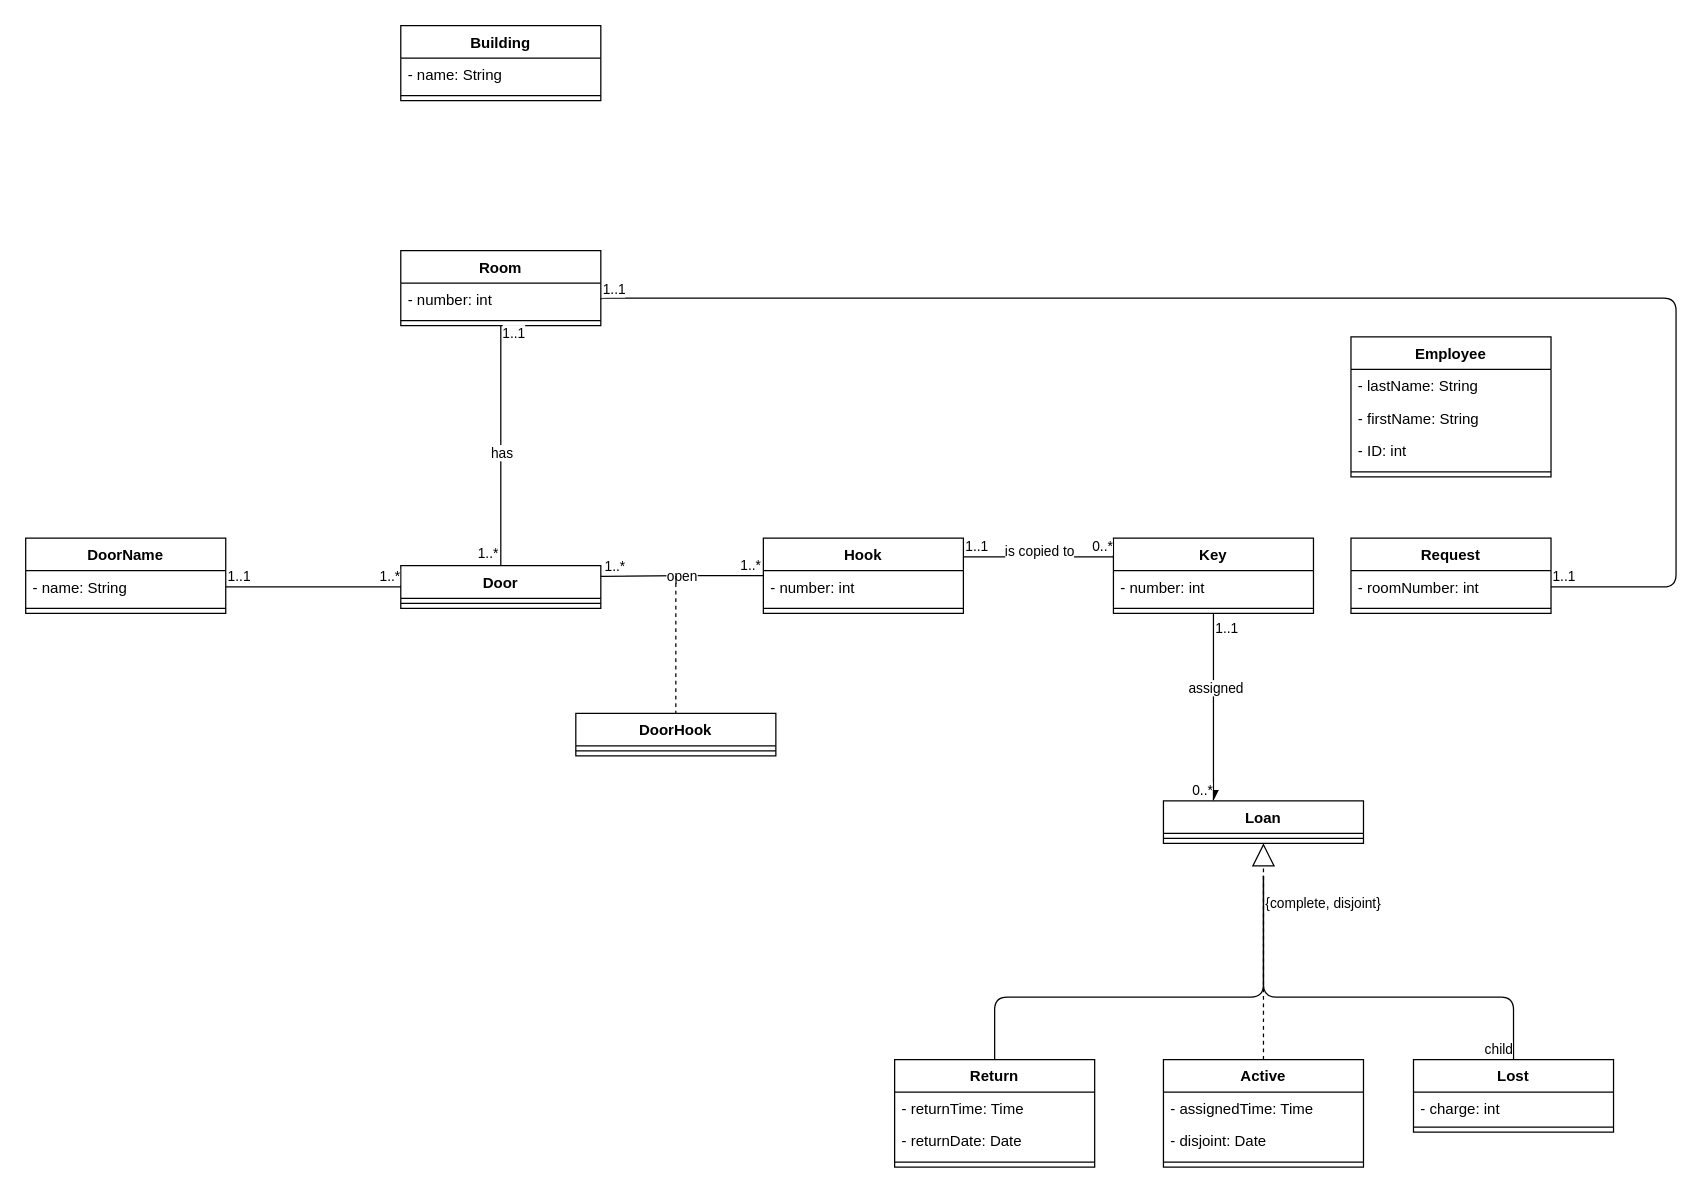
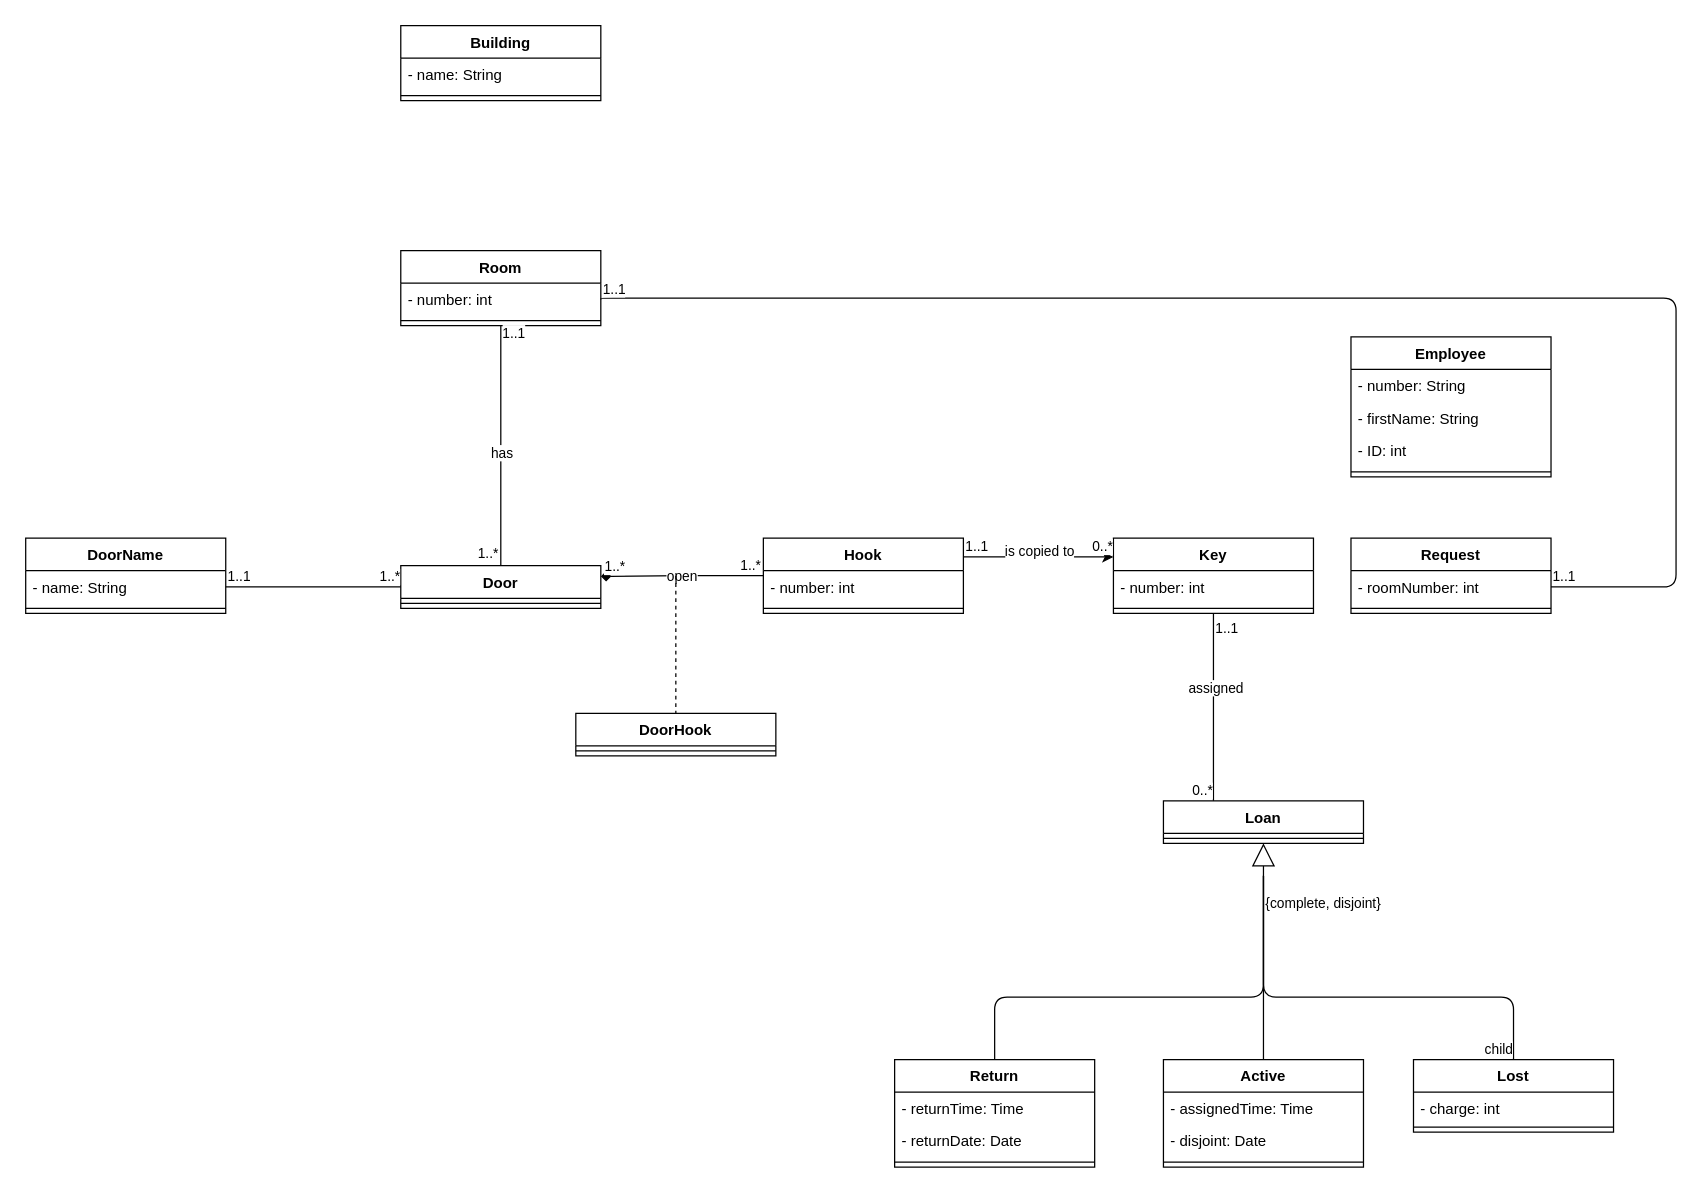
(1423, 386) -> (1417, 386)
(1106, 557) -> (1103, 557)
(606, 576) -> (611, 576)
(1213, 789) -> (1213, 794)
(1263, 1024) -> (1263, 1024)
